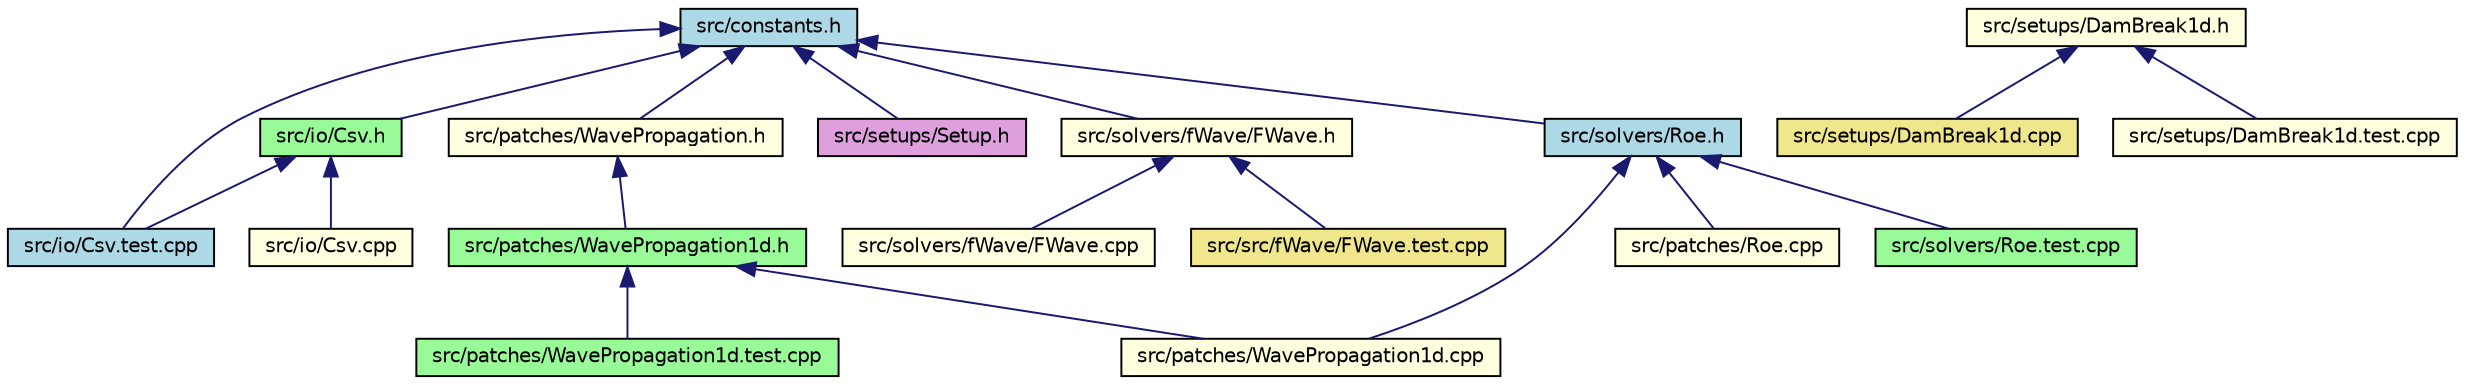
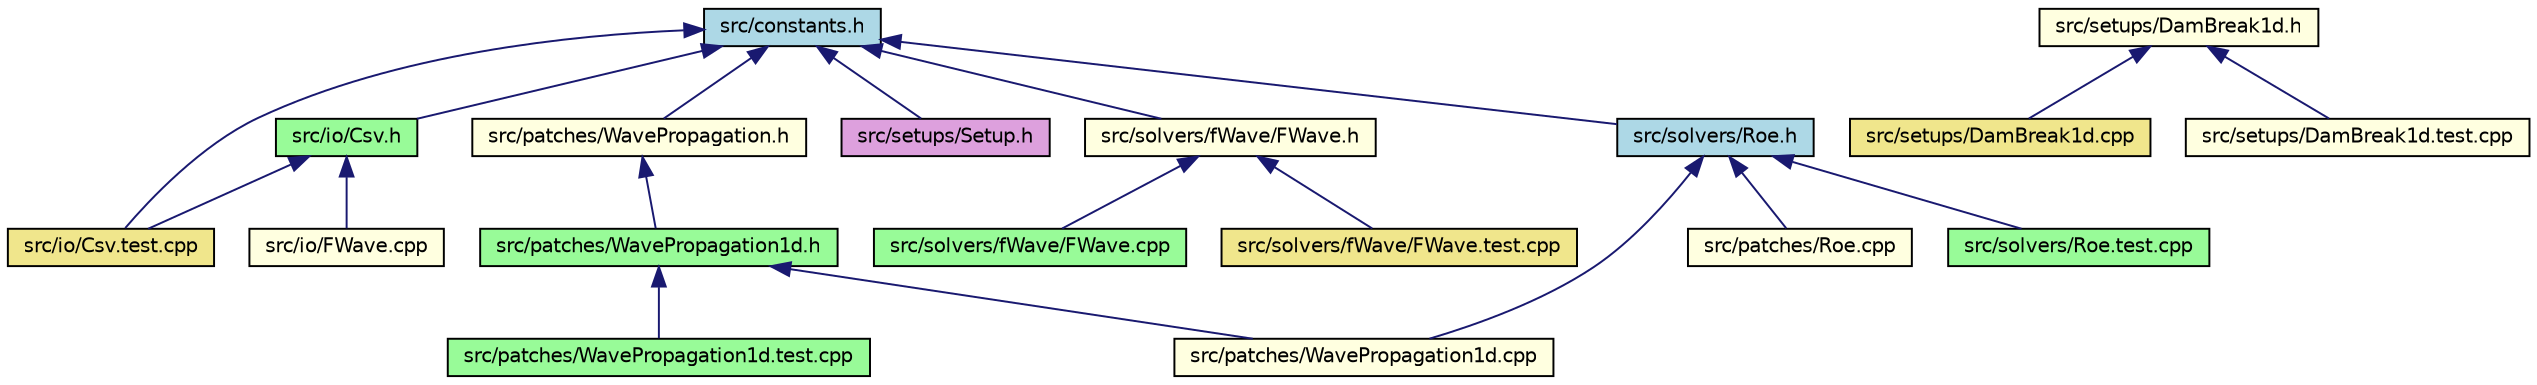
(111, 247) -> (111, 247)
(331, 247) -> (347, 247)
(999, 247) -> (1030, 247)
(1348, 247) -> (1399, 247)
